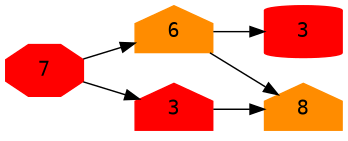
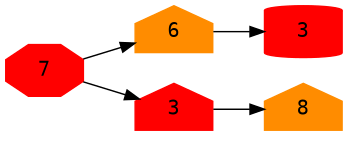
(238, 70) -> none
